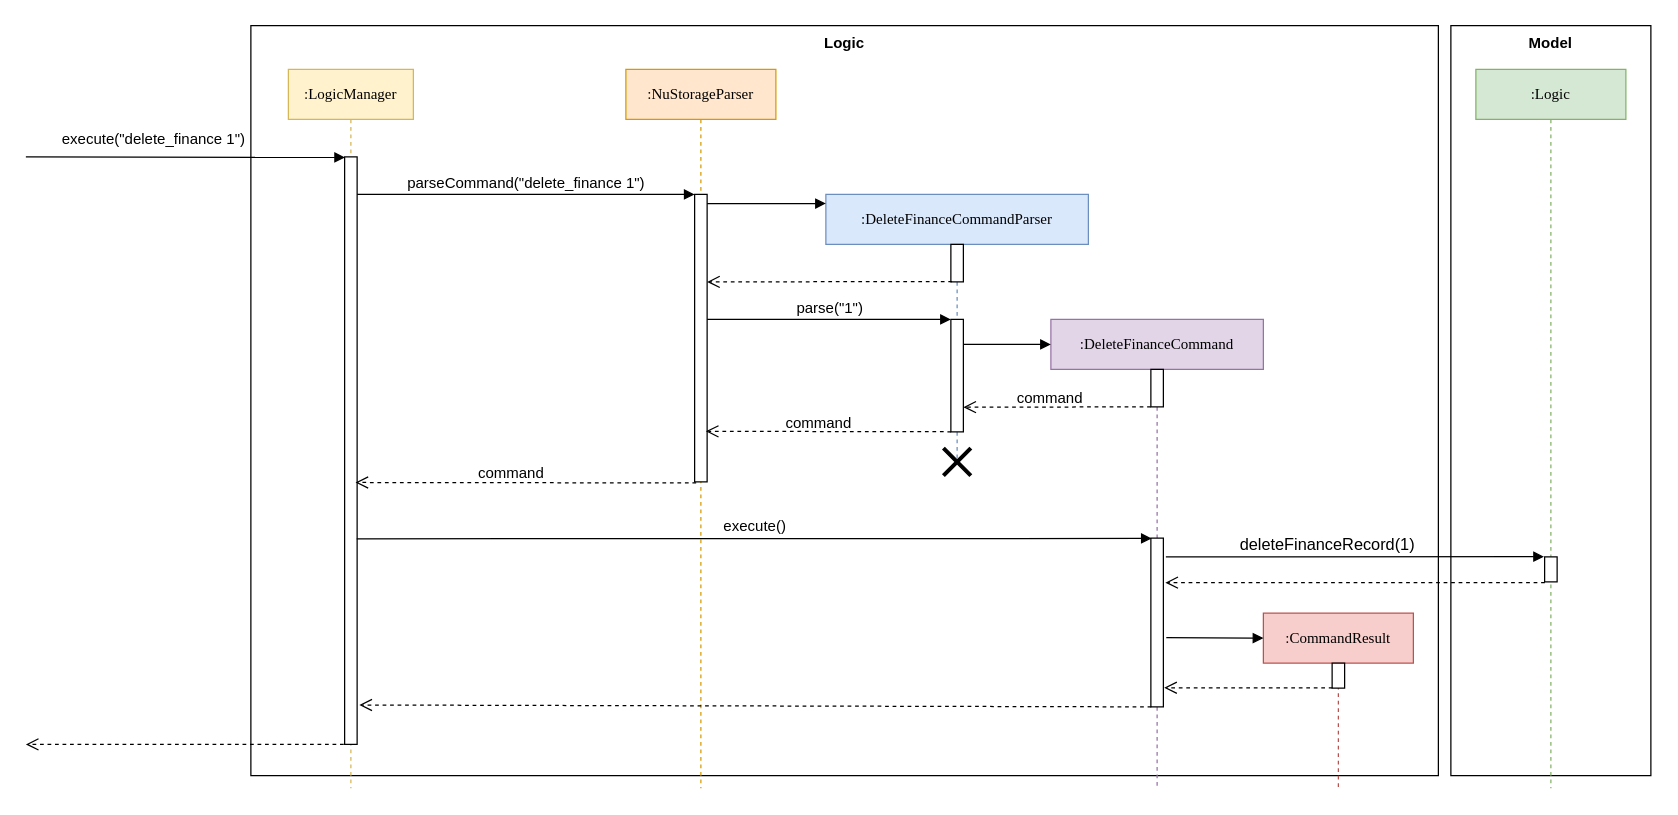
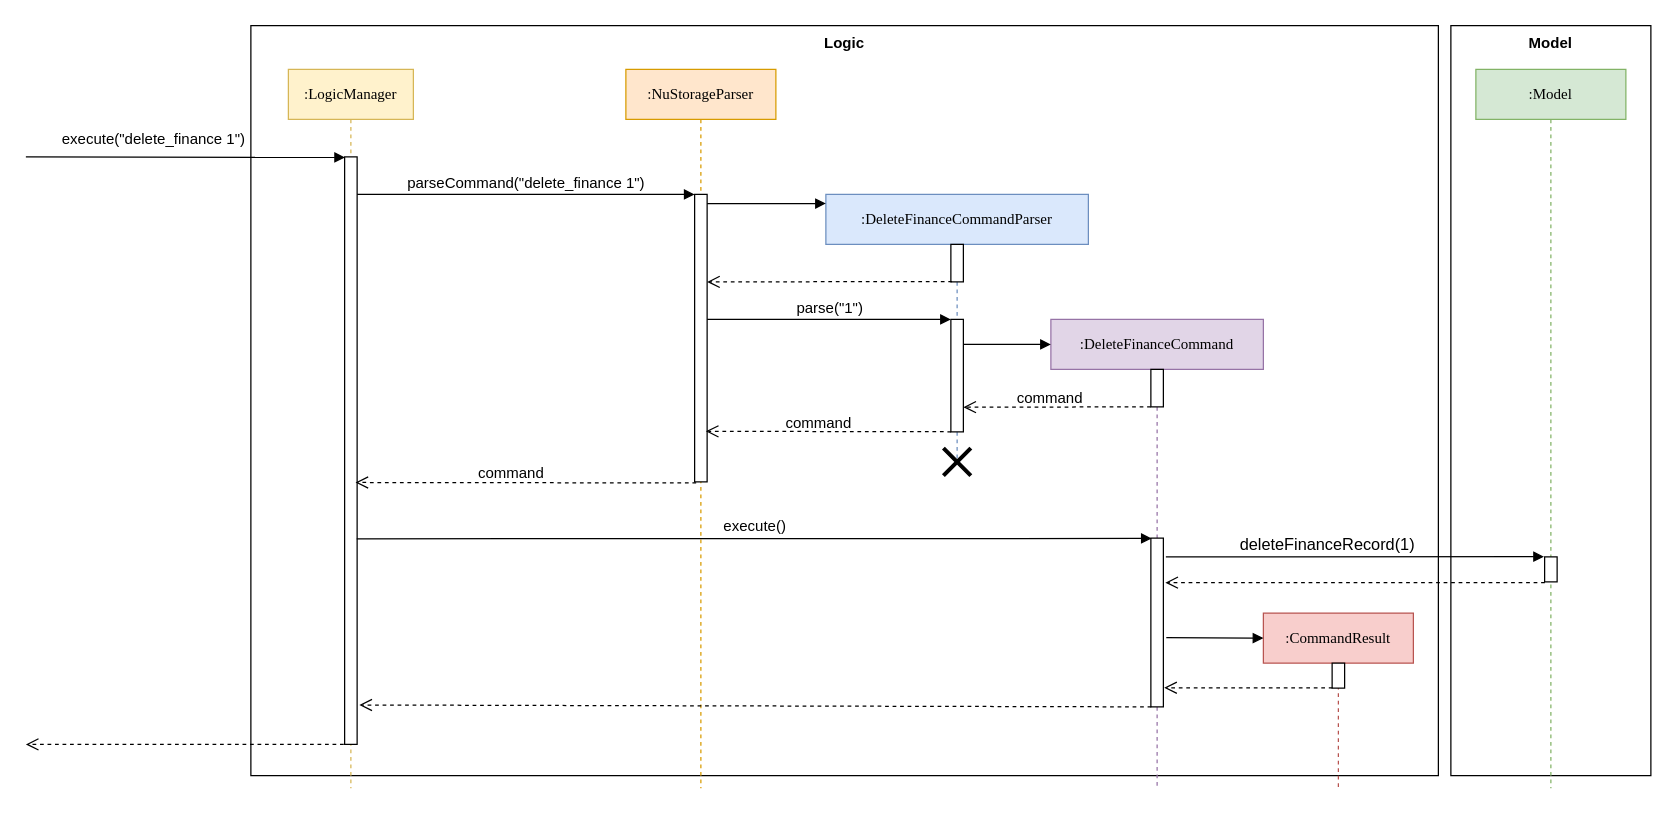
(1551, 94) -> (1551, 94)
